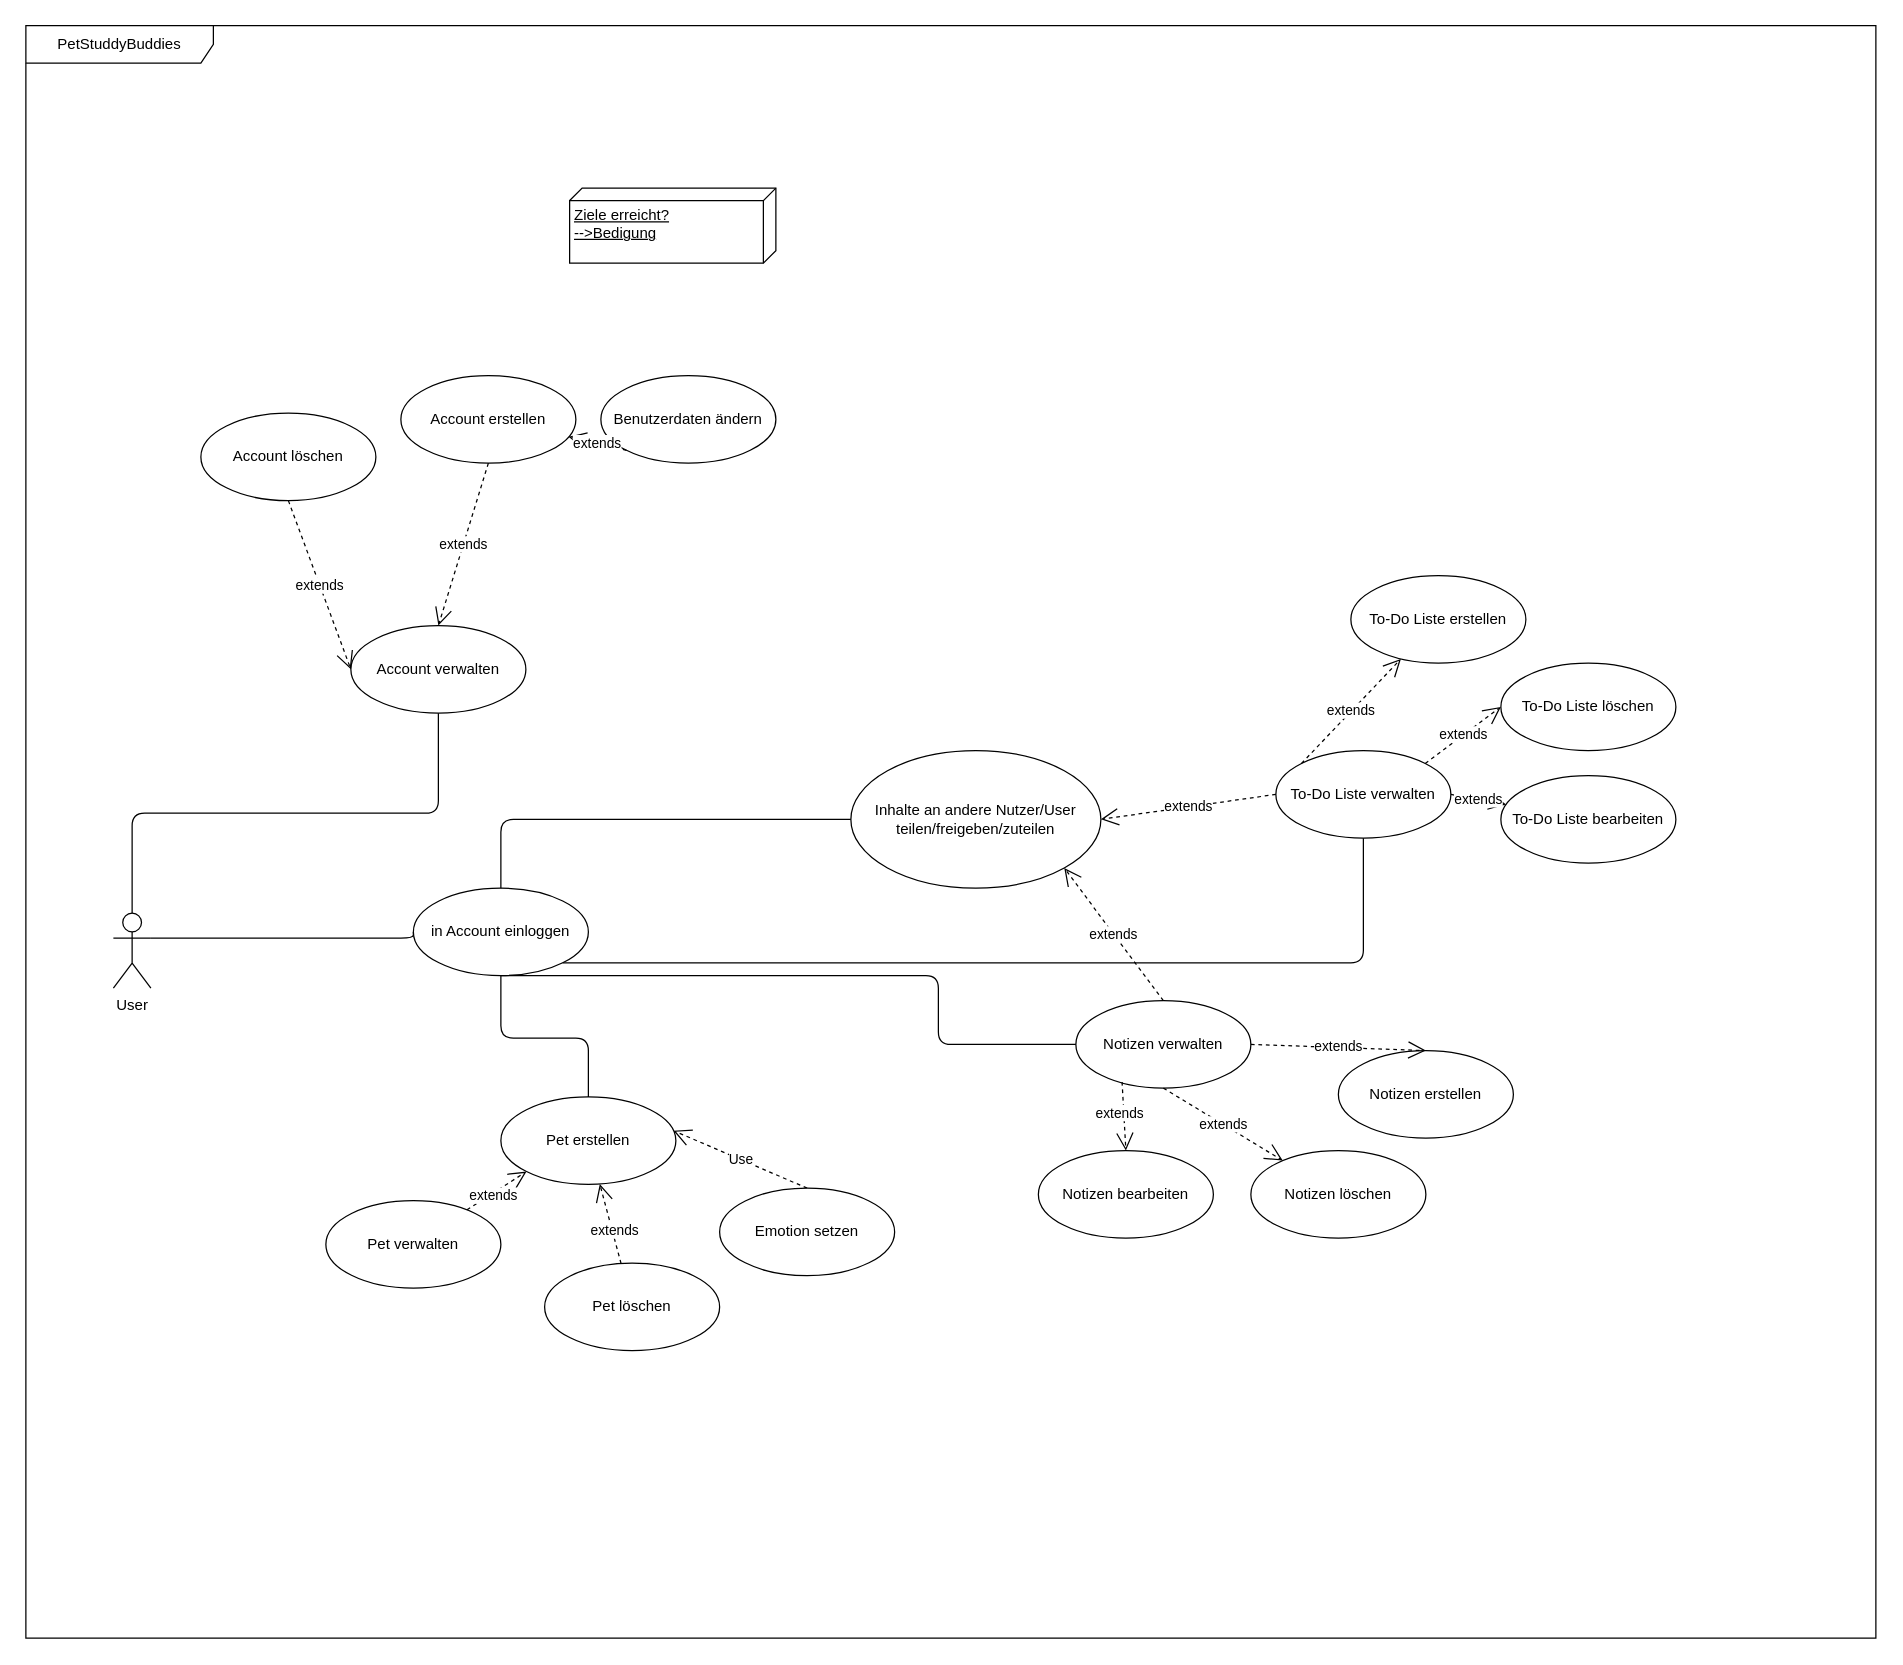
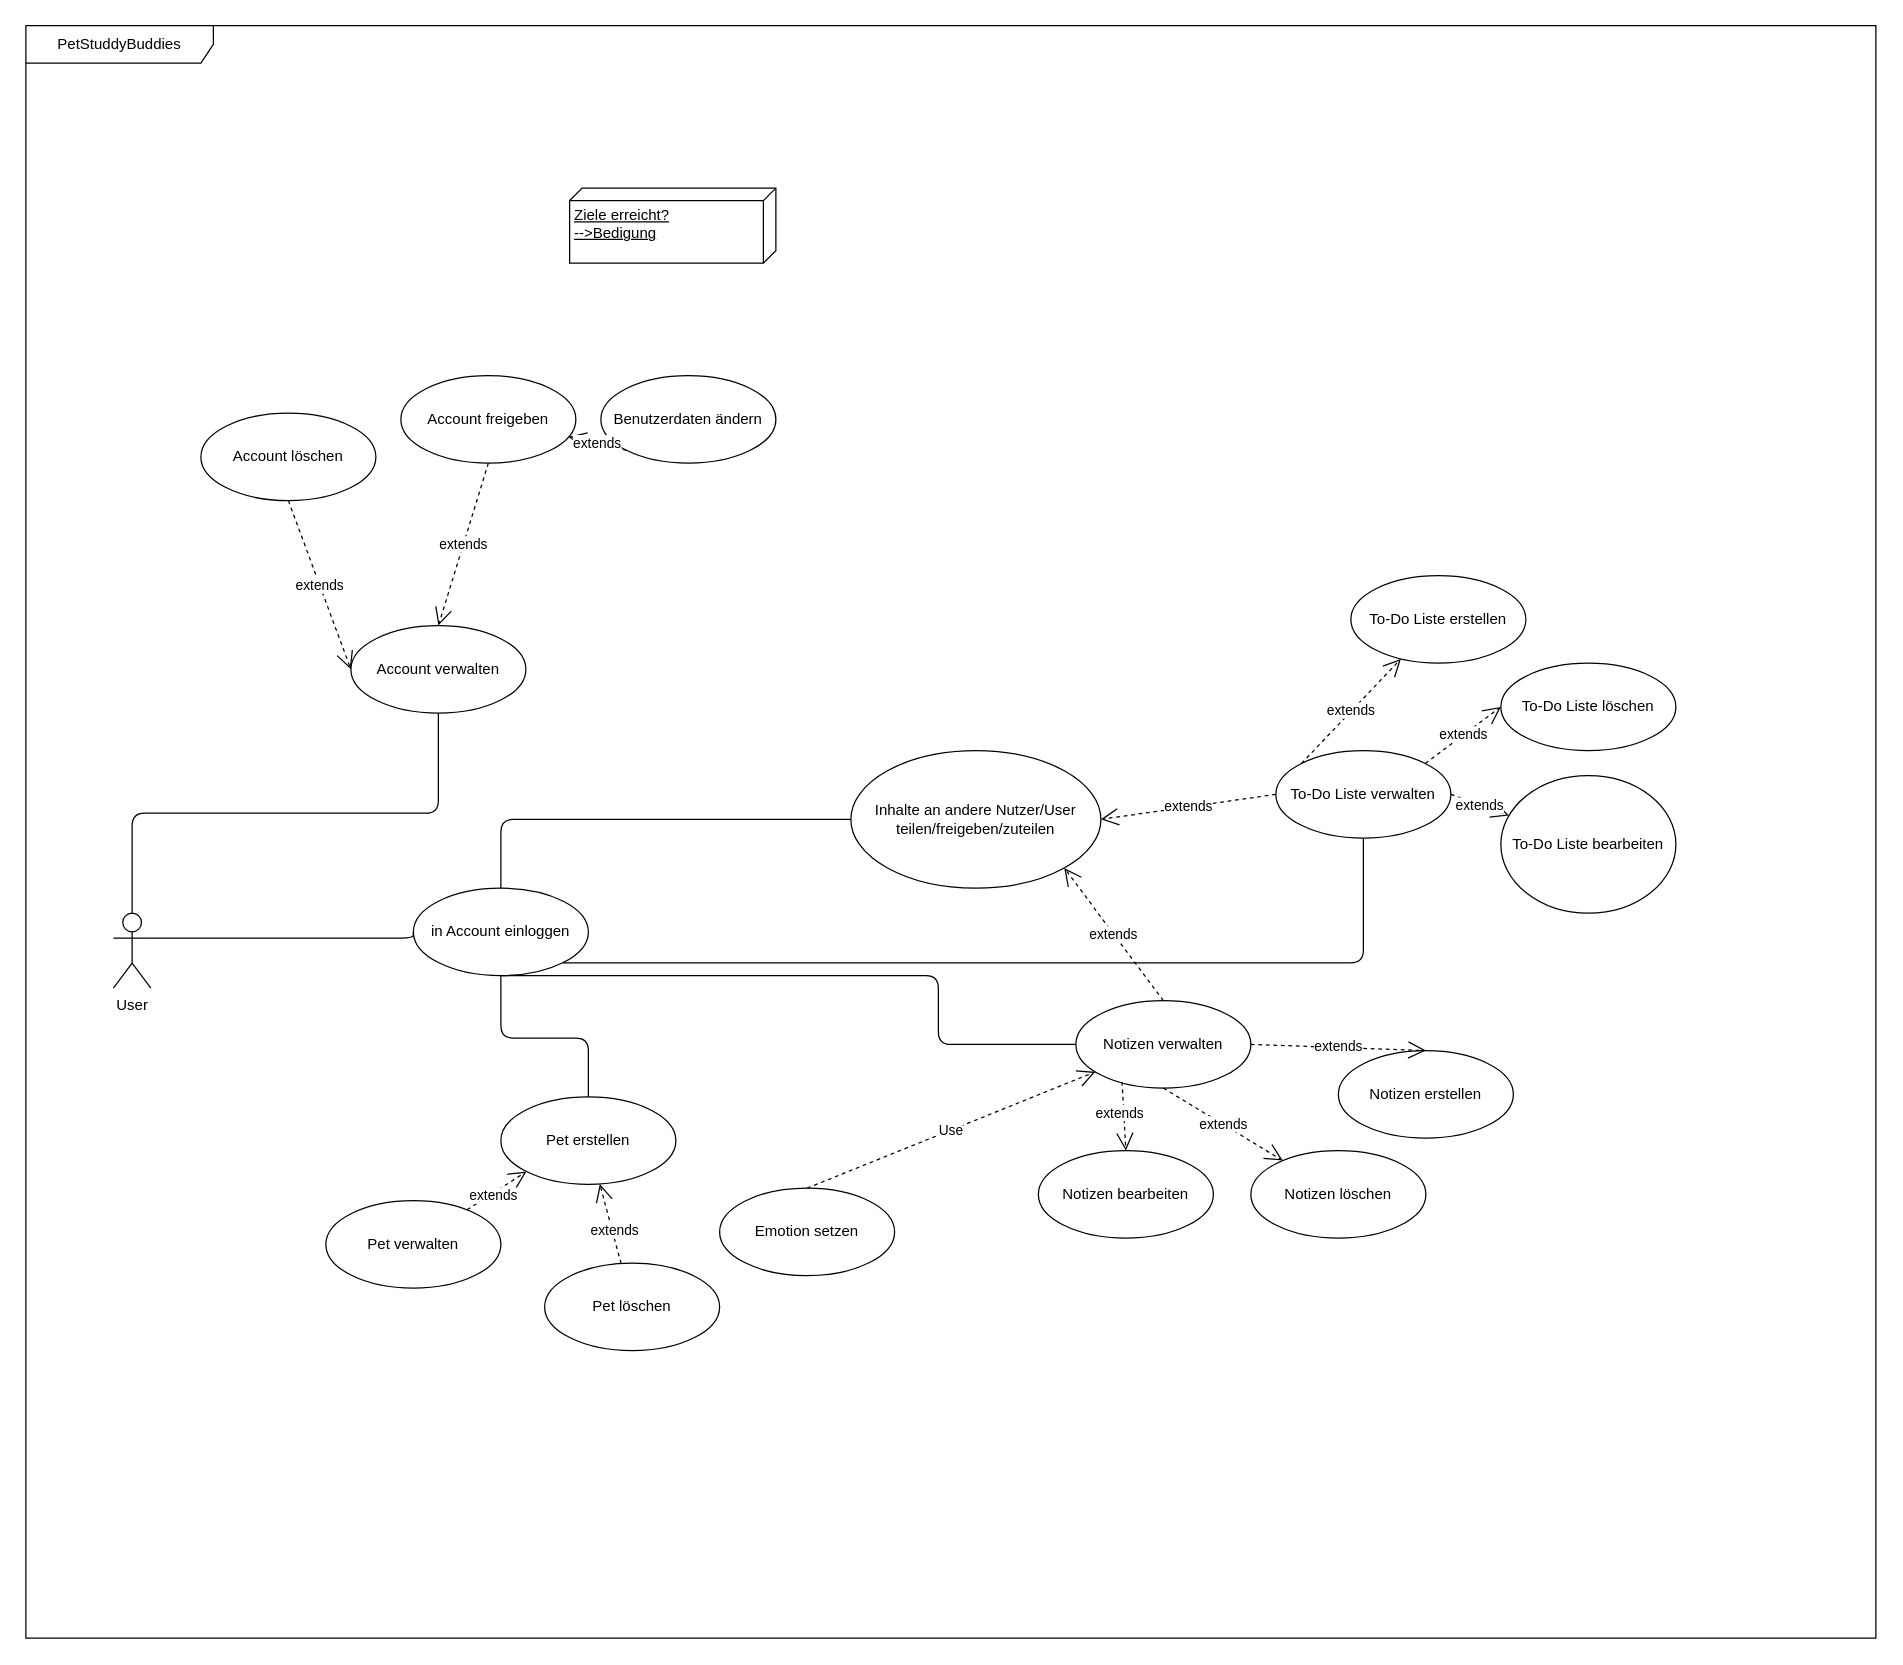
(488, 419) -> (488, 419)
(1588, 819) -> (1588, 844)
(741, 1160) -> (949, 1131)
